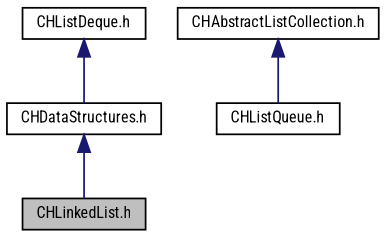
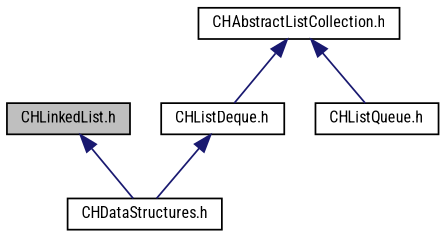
none -> (255, 78)
(84, 175) -> (113, 174)
